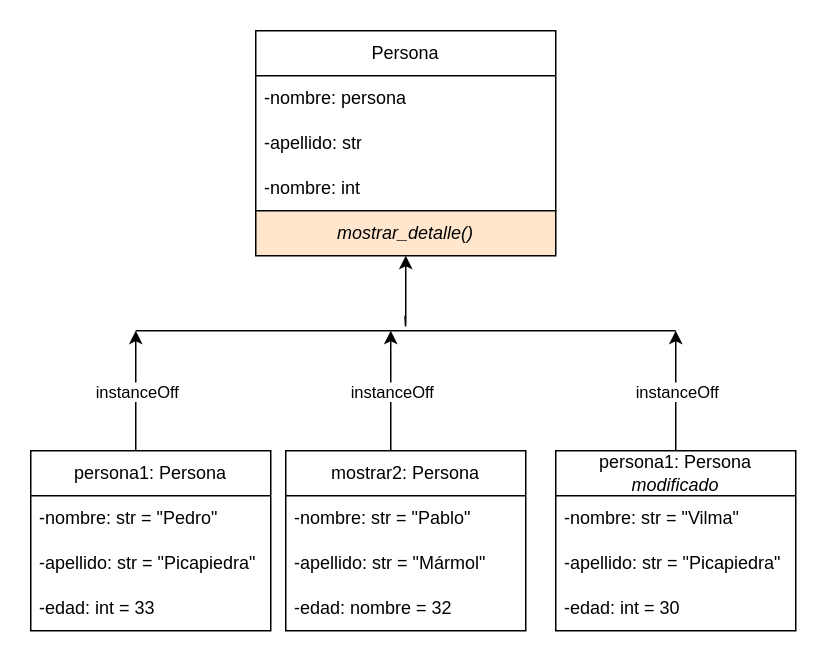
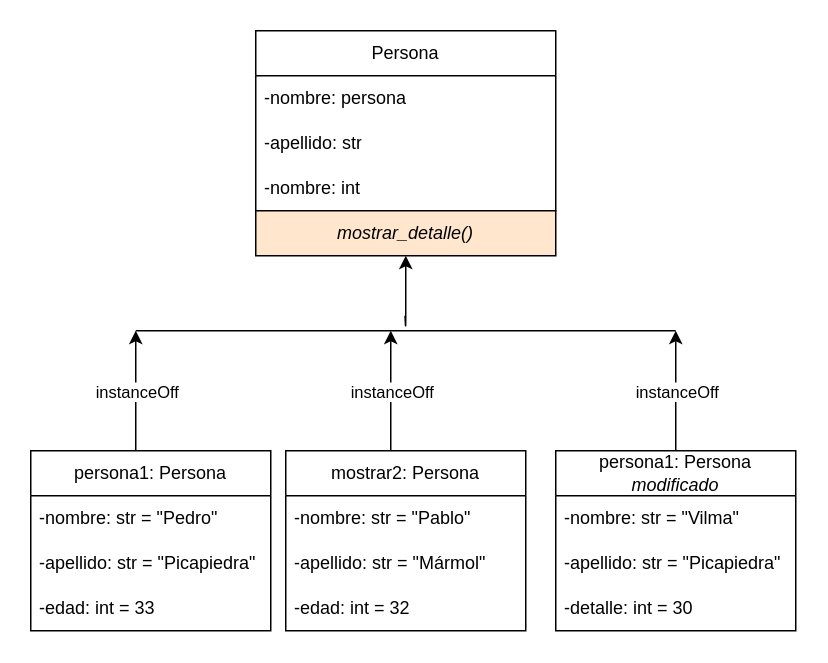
(376, 608) -> (359, 608)
(629, 608) -> (639, 608)
